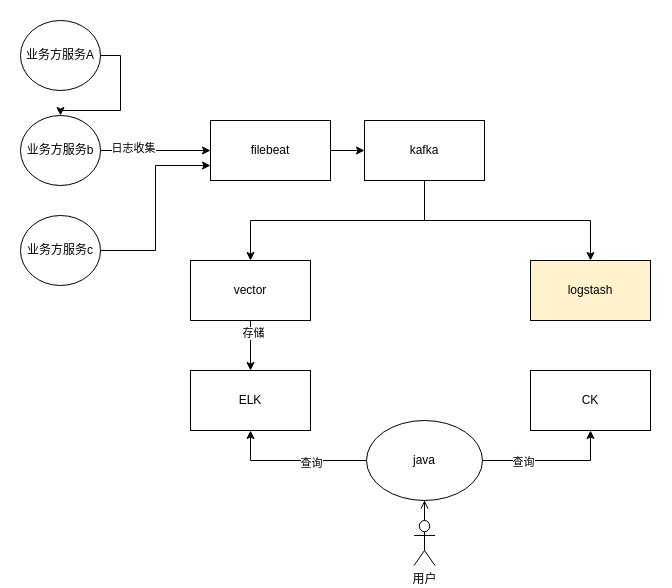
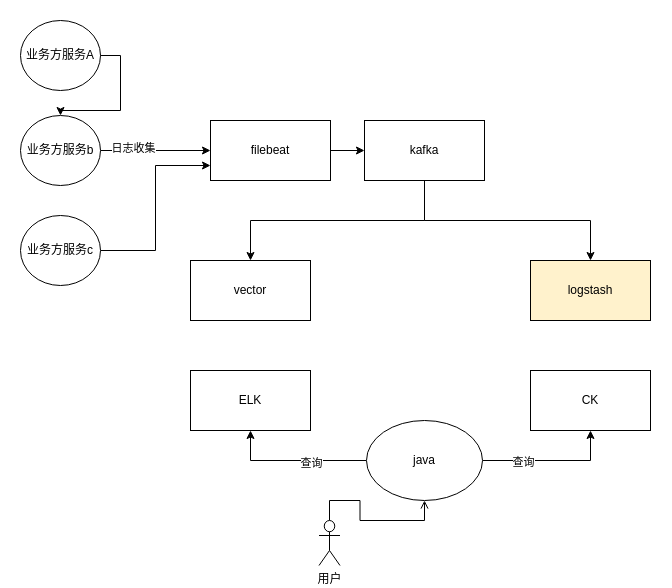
(251, 342) -> none
(425, 543) -> (330, 543)
